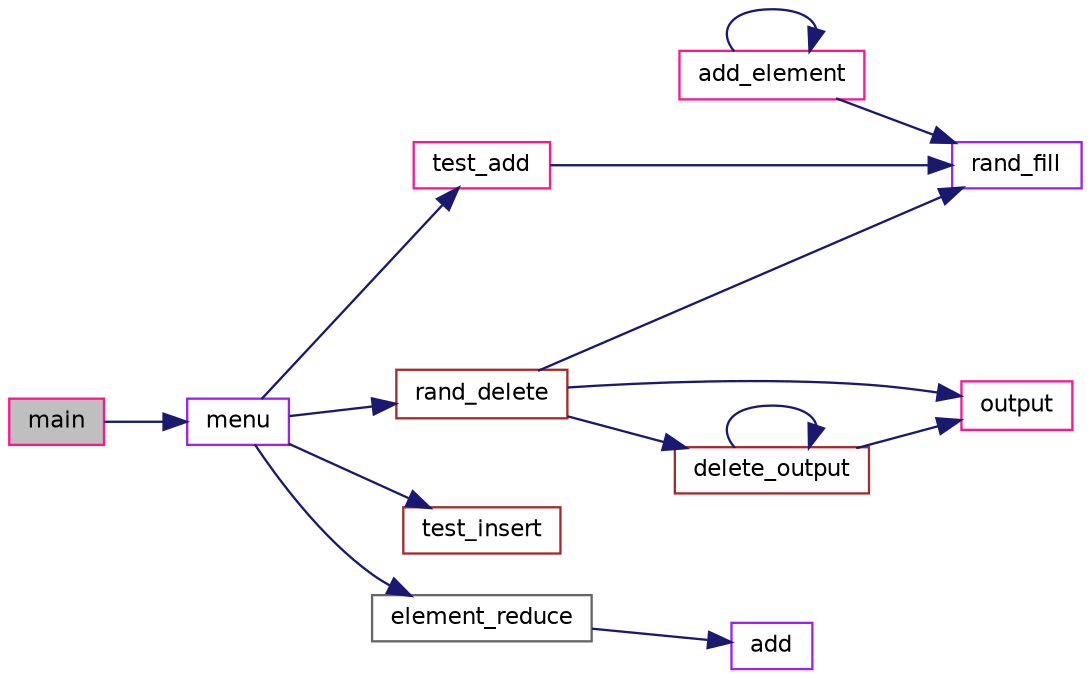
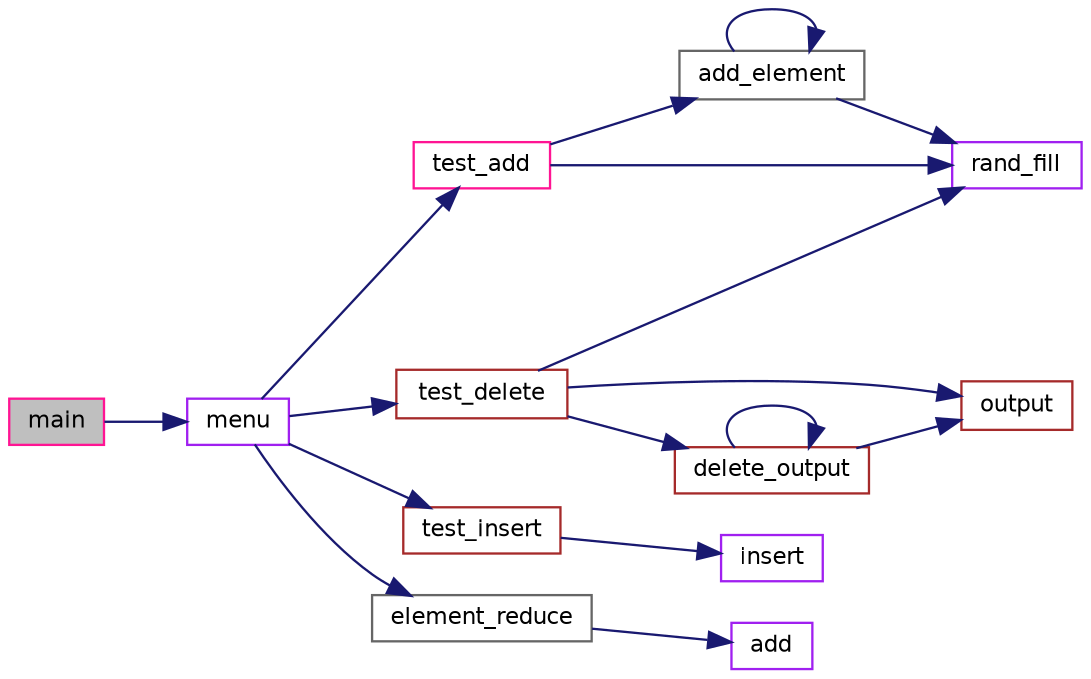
(772, 75) -> (772, 75)
none -> (612, 125)
(482, 394) -> (482, 394)
(1017, 406) -> (1017, 406)
none -> (772, 558)
